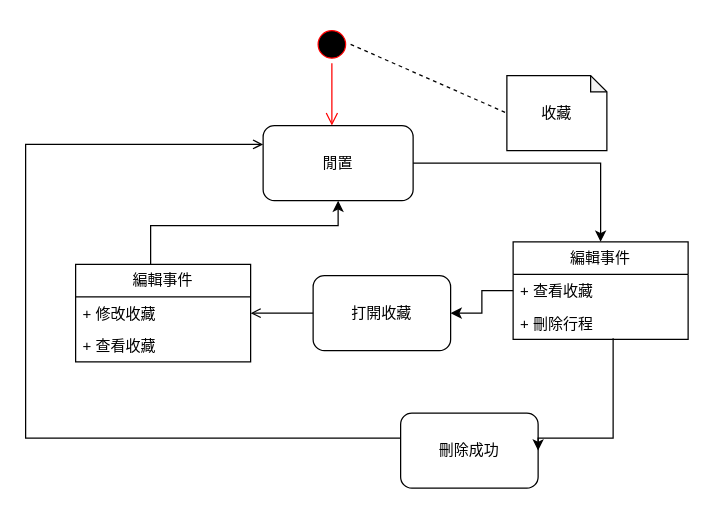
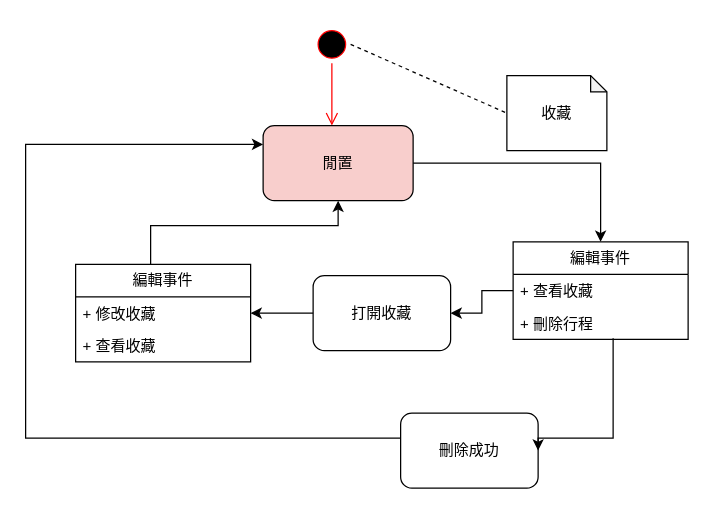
(255, 144) -> (253, 144)
(338, 163) -> (338, 163)
(257, 313) -> (260, 313)
